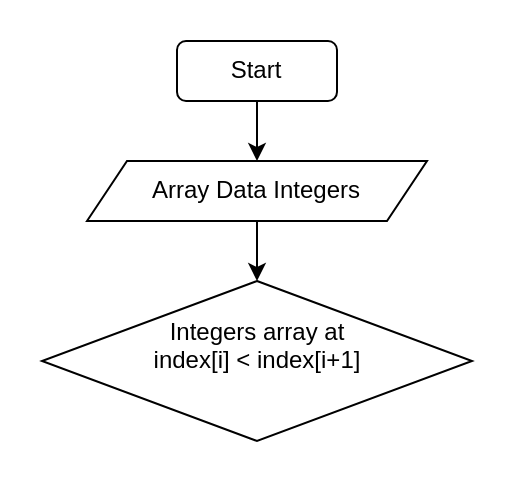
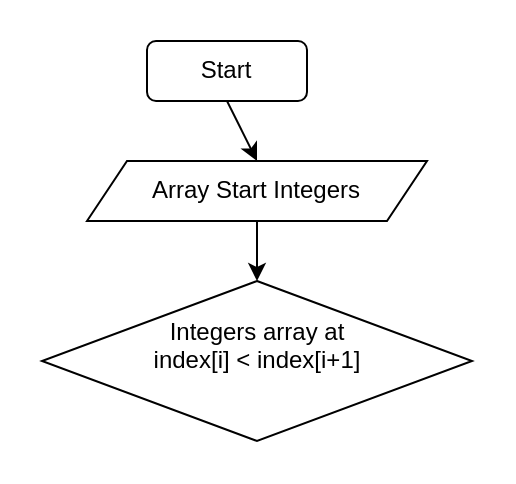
(257, 71) -> (227, 71)
(257, 191) -> (257, 191)
